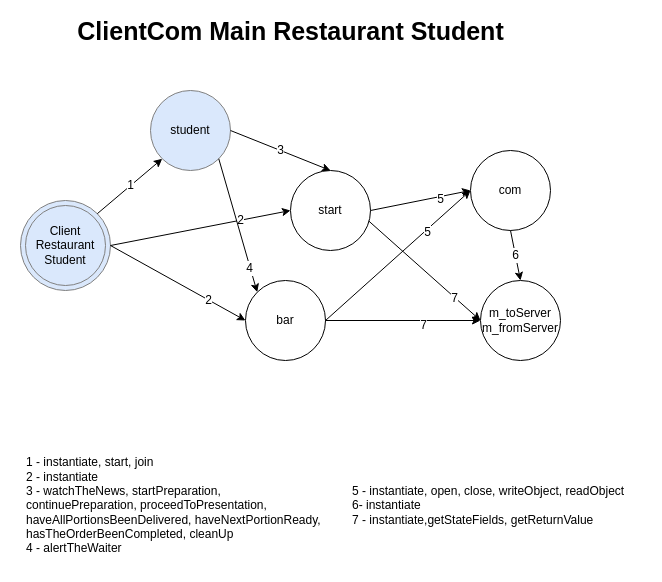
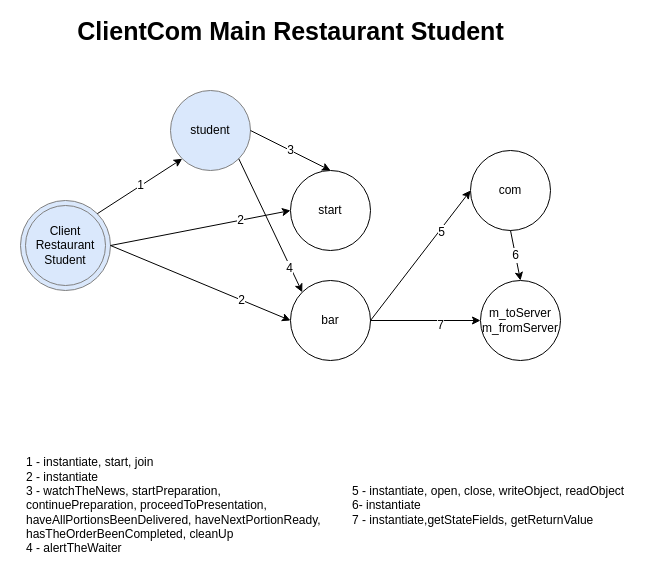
(191, 131) -> (211, 131)
(417, 201) -> none
(422, 268) -> none
(286, 321) -> (331, 321)
